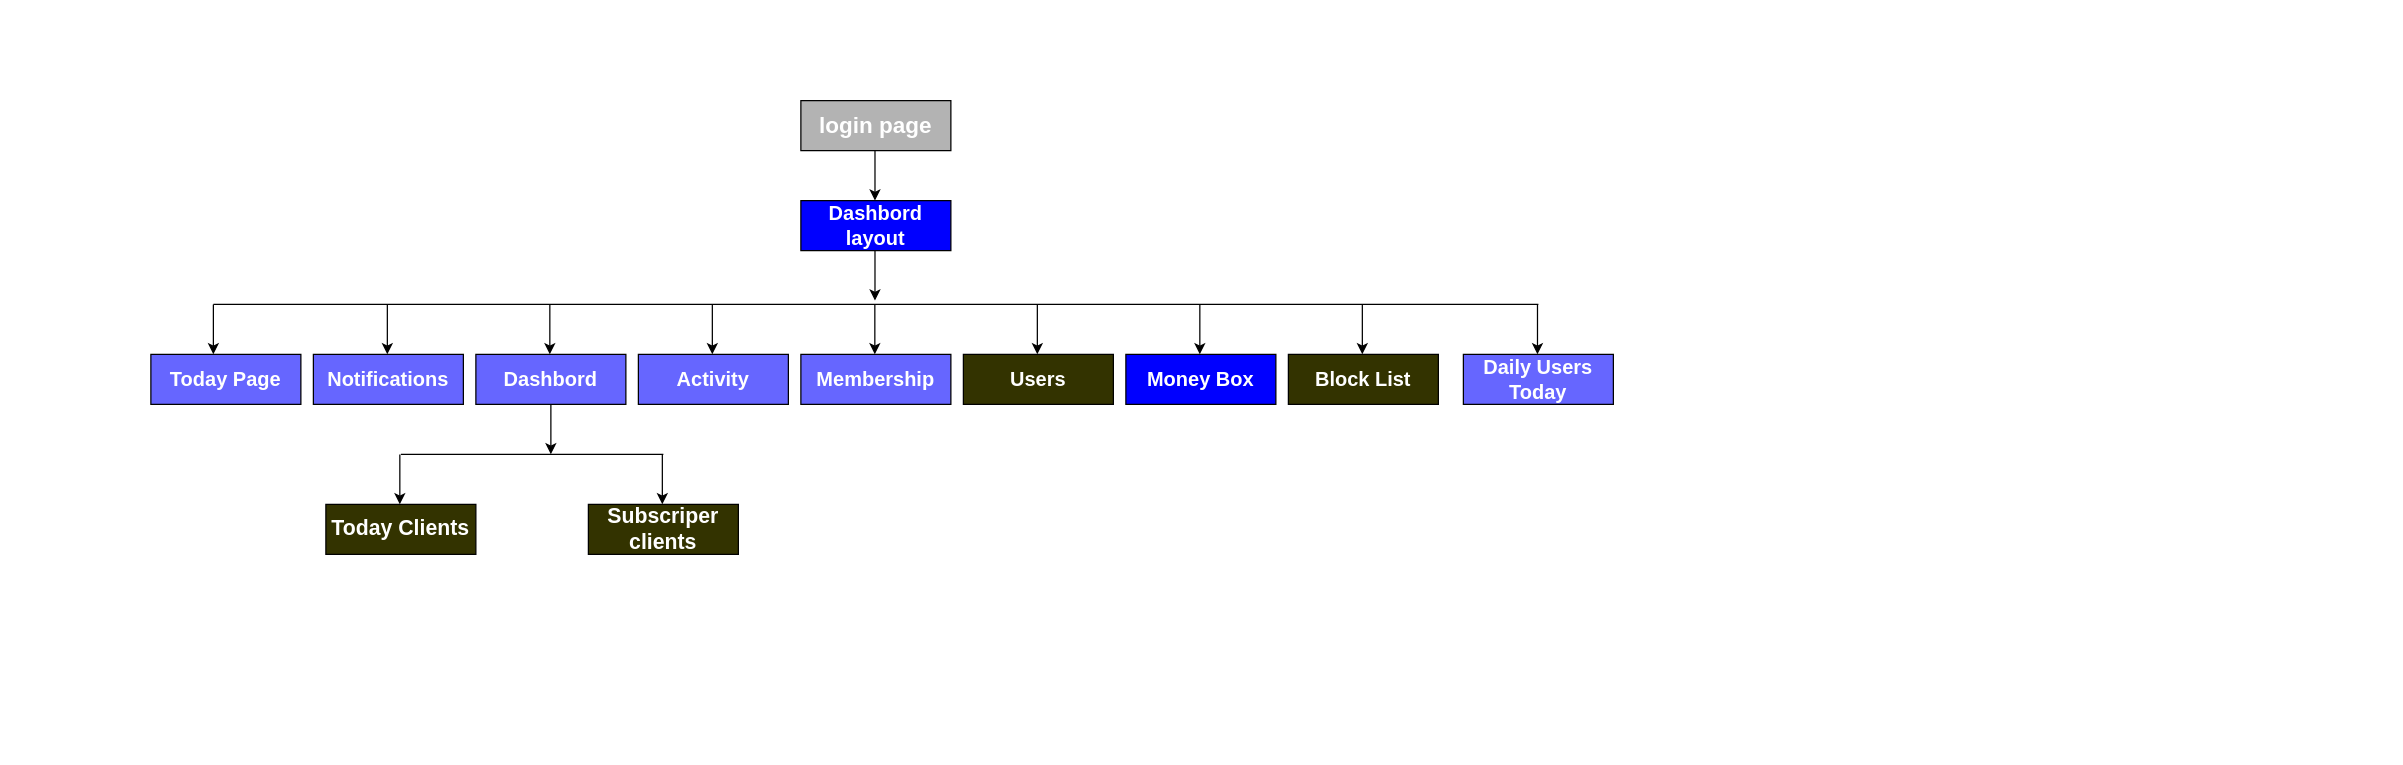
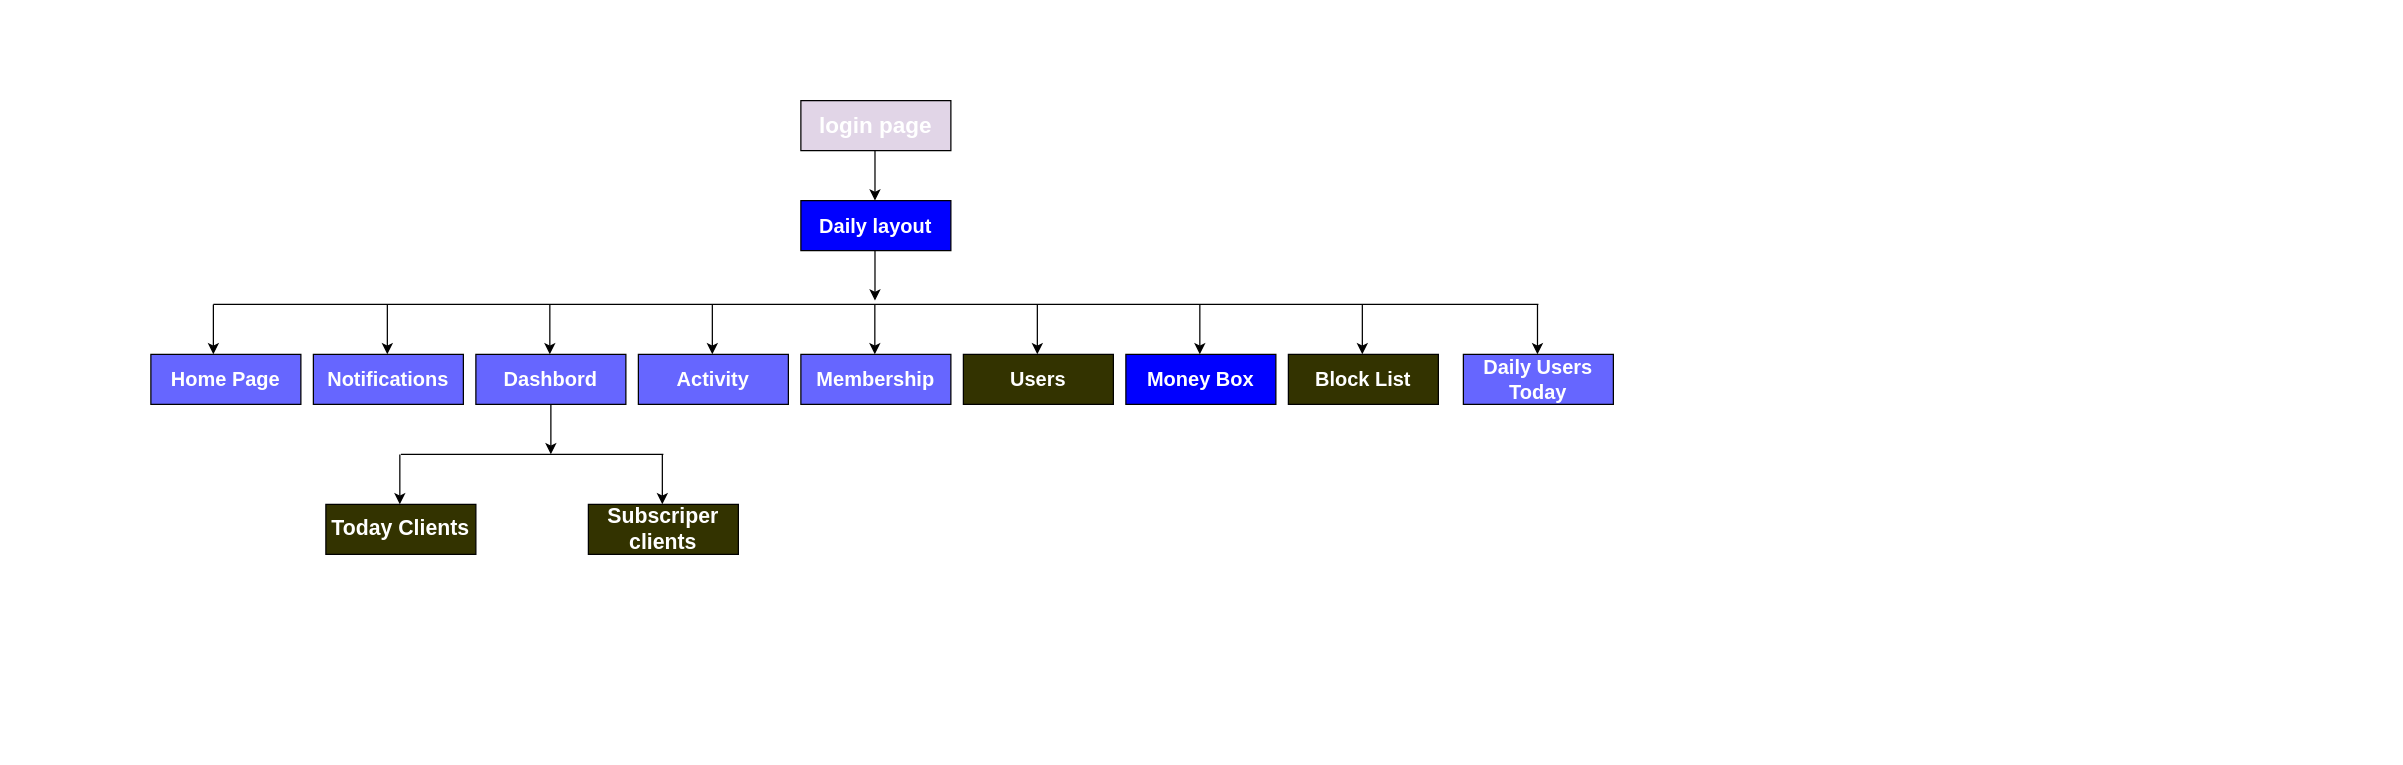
(876, 126) -> (876, 126)
(876, 226) -> (876, 226)
(226, 379) -> (226, 379)
